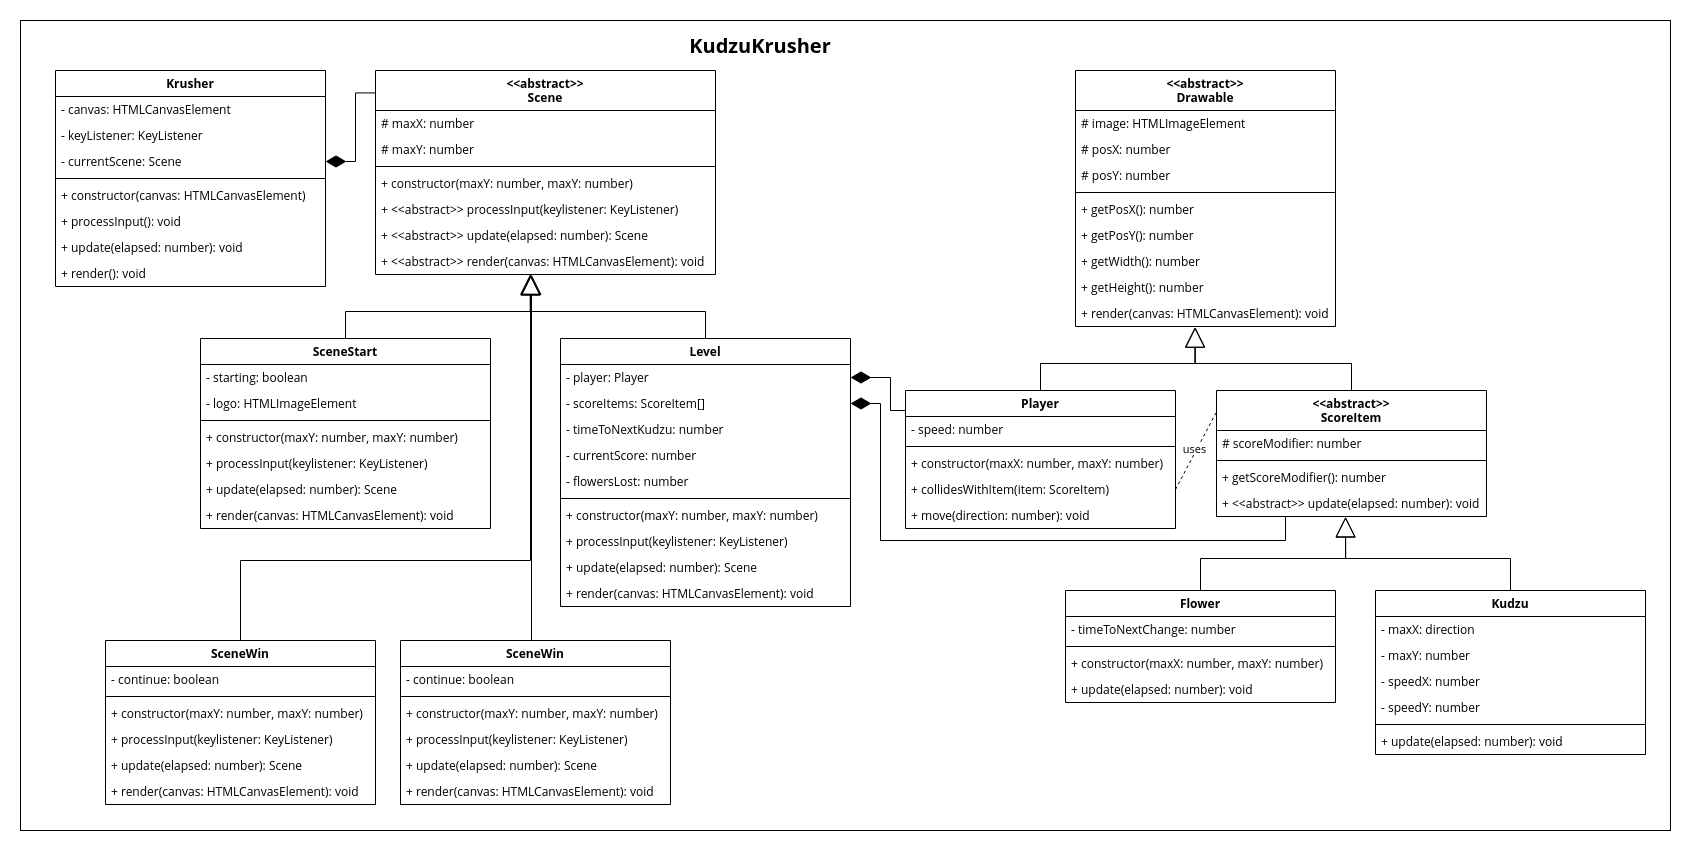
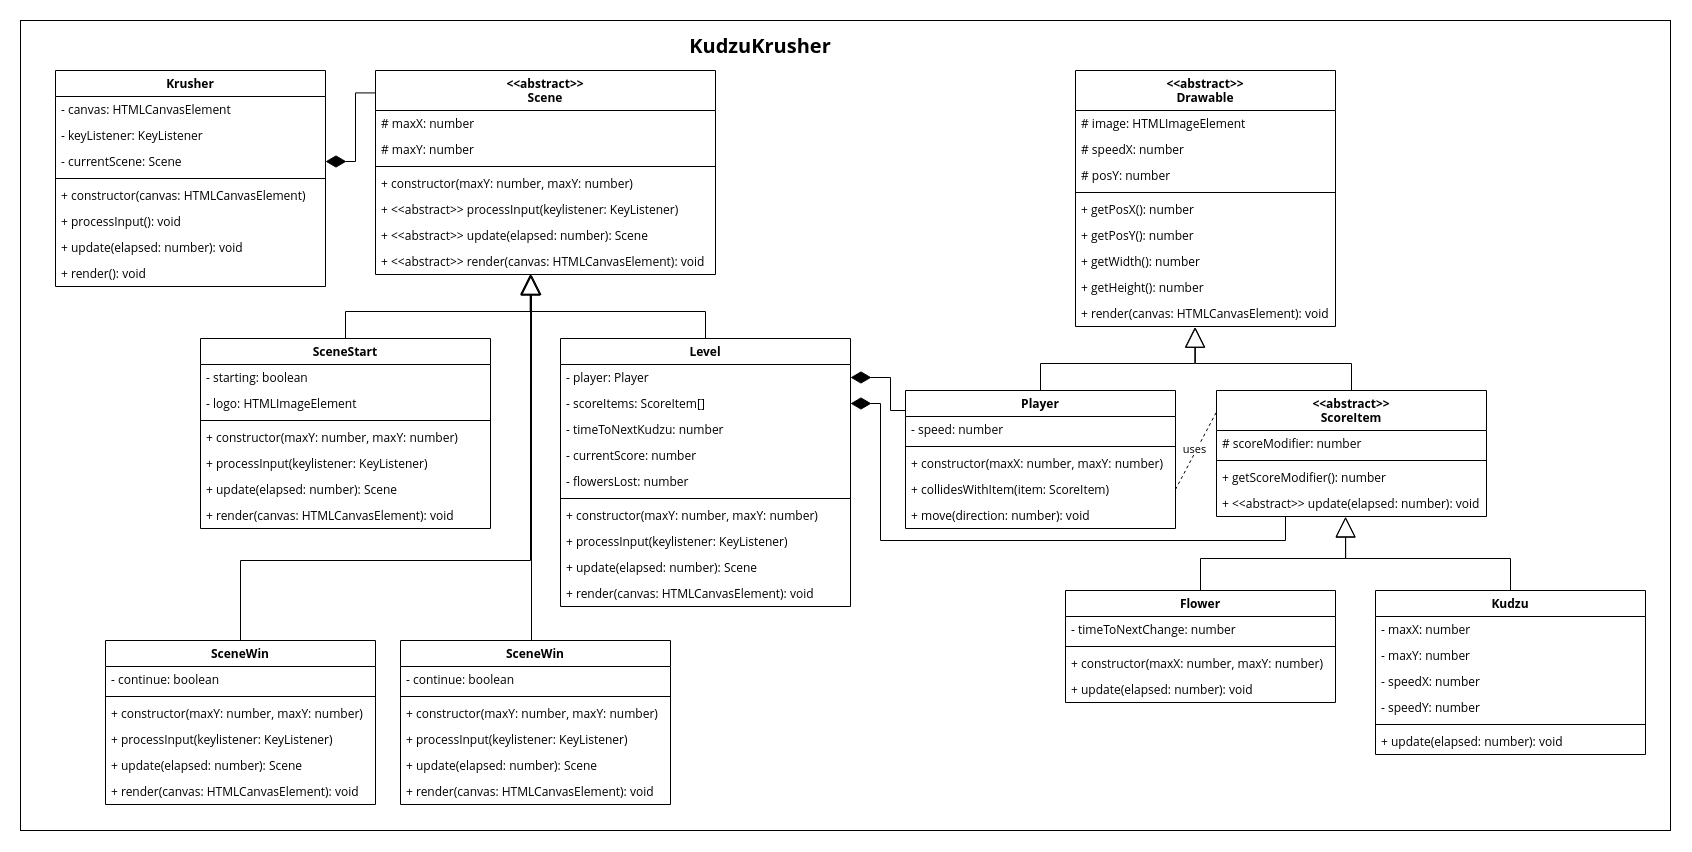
(1123, 150) -> (1130, 150)
(1430, 630) -> (1423, 630)
